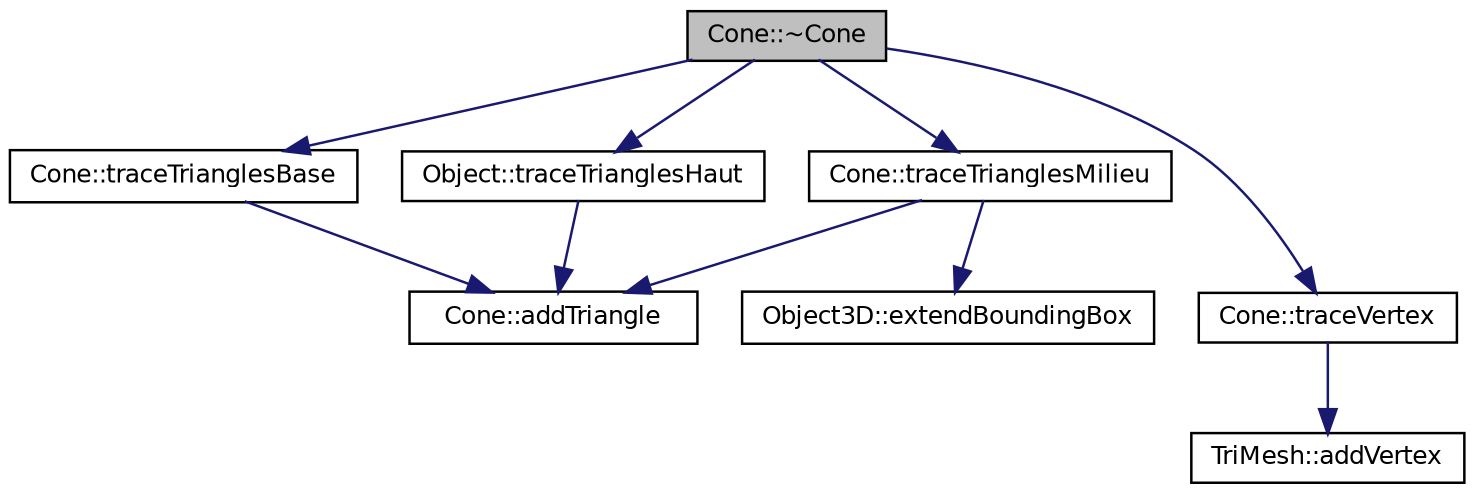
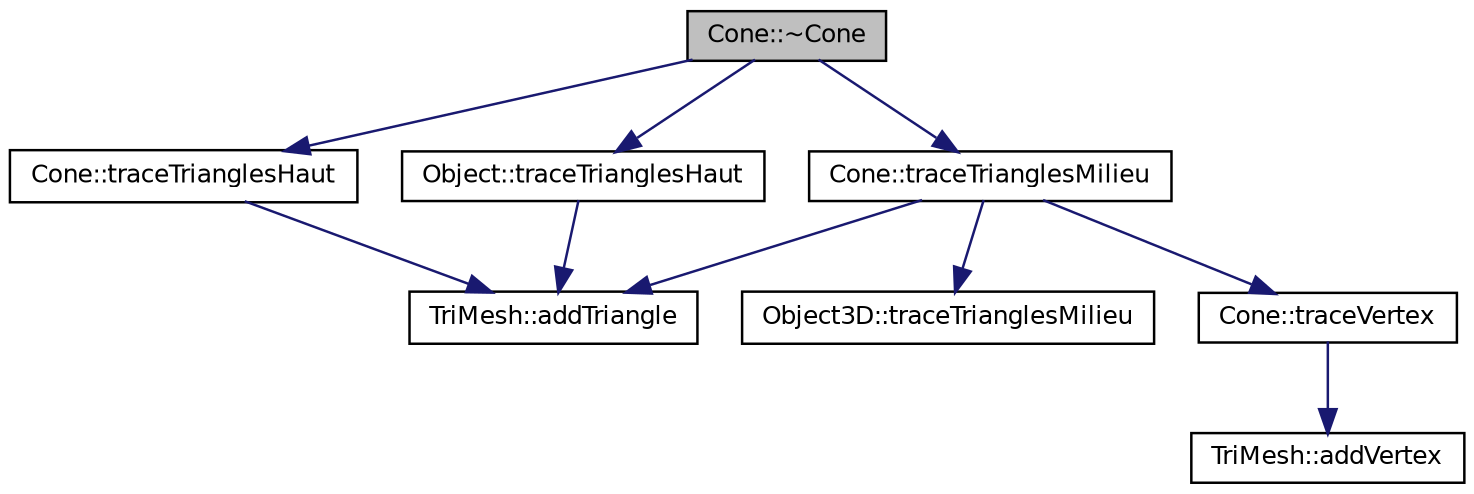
(1123, 112) -> (1147, 242)
(184, 176) -> (184, 176)
(553, 318) -> (553, 318)
(948, 318) -> (948, 318)
